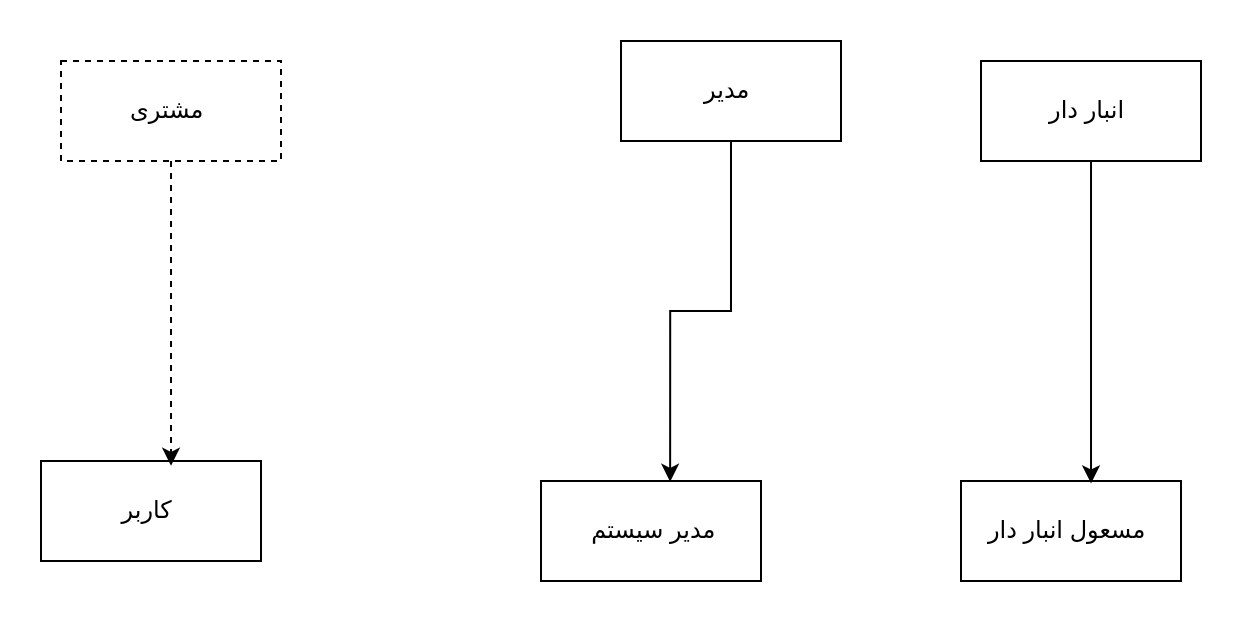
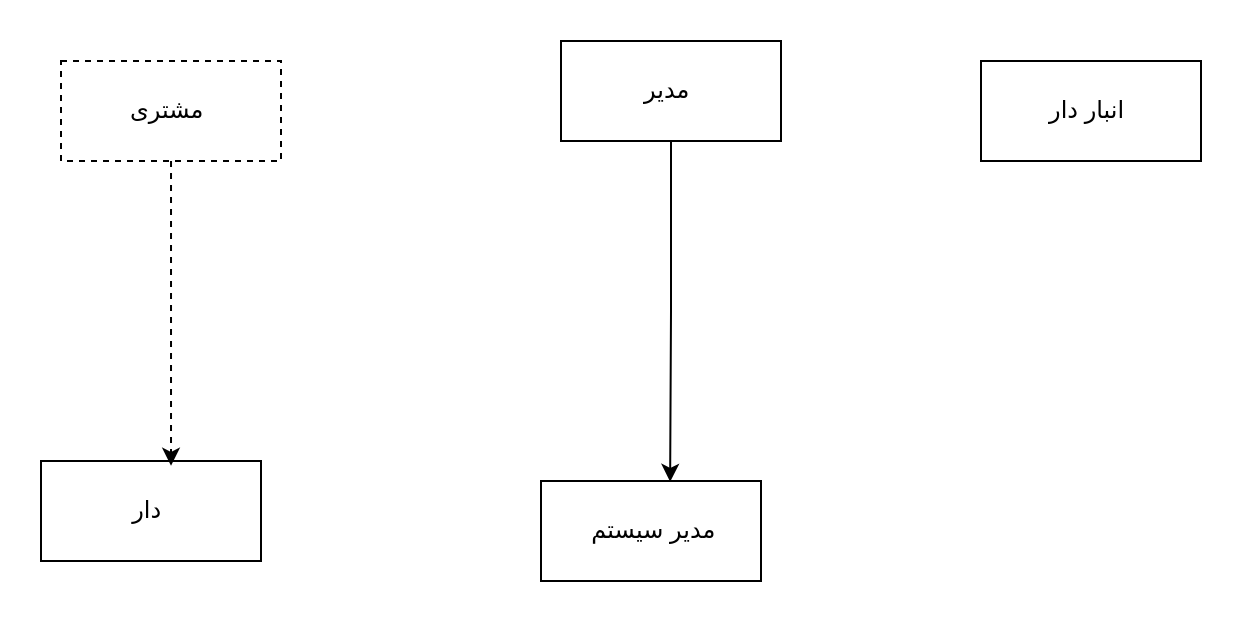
(731, 91) -> (671, 91)
(1091, 315) -> none
(151, 511) -> (151, 511)
(1071, 531) -> none
